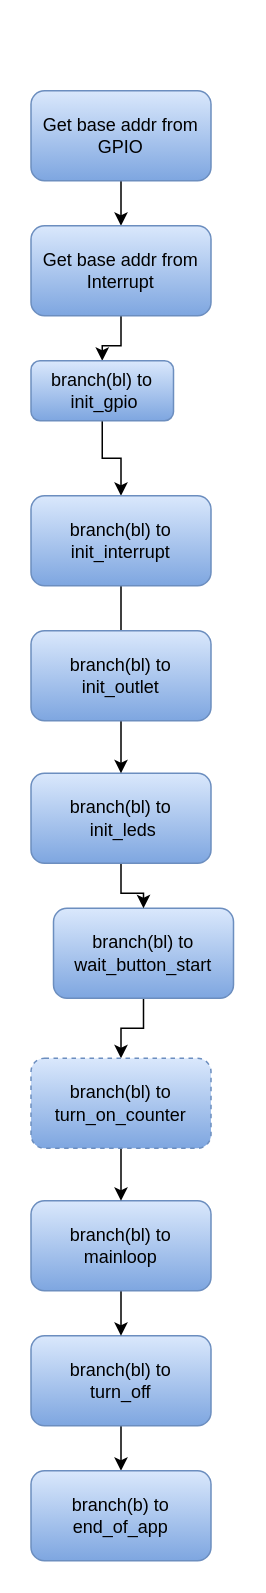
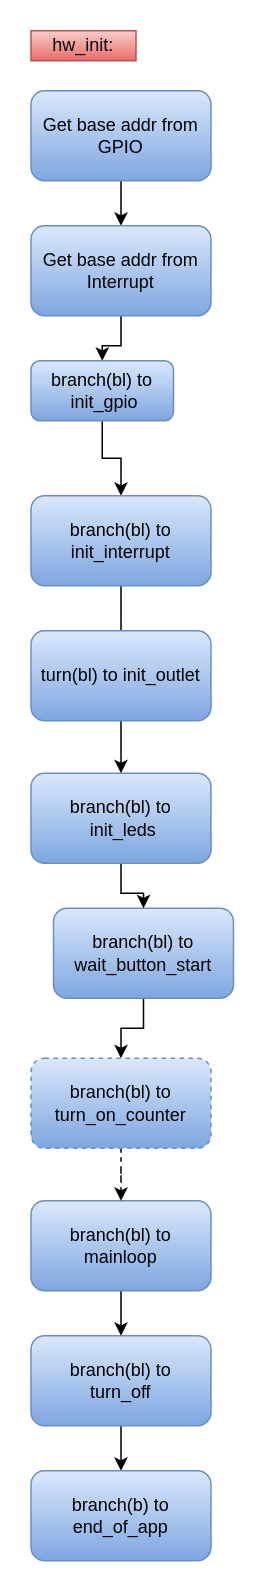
none -> (83, 46)
(121, 676) -> (121, 676)
(121, 1176) -> (121, 1176)
